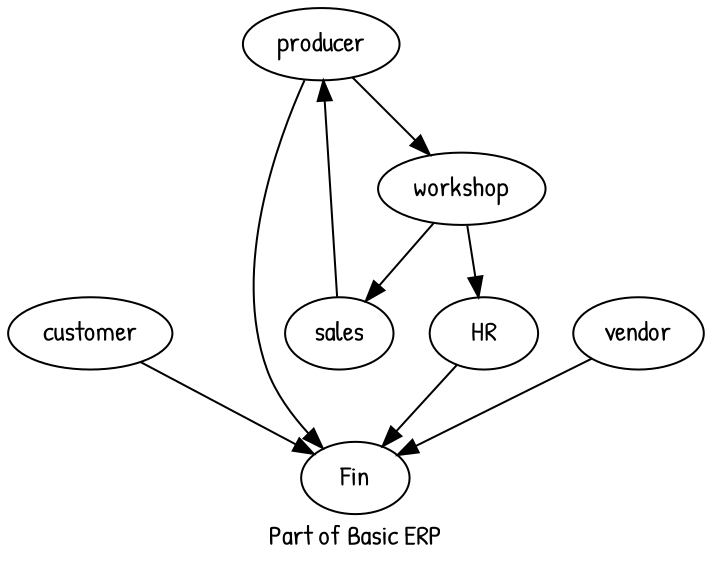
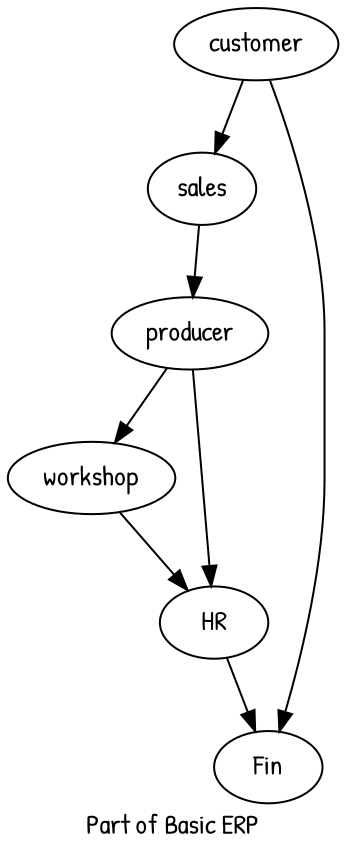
(406, 254) -> (233, 107)
(255, 260) -> (201, 468)
(639, 333) -> none
